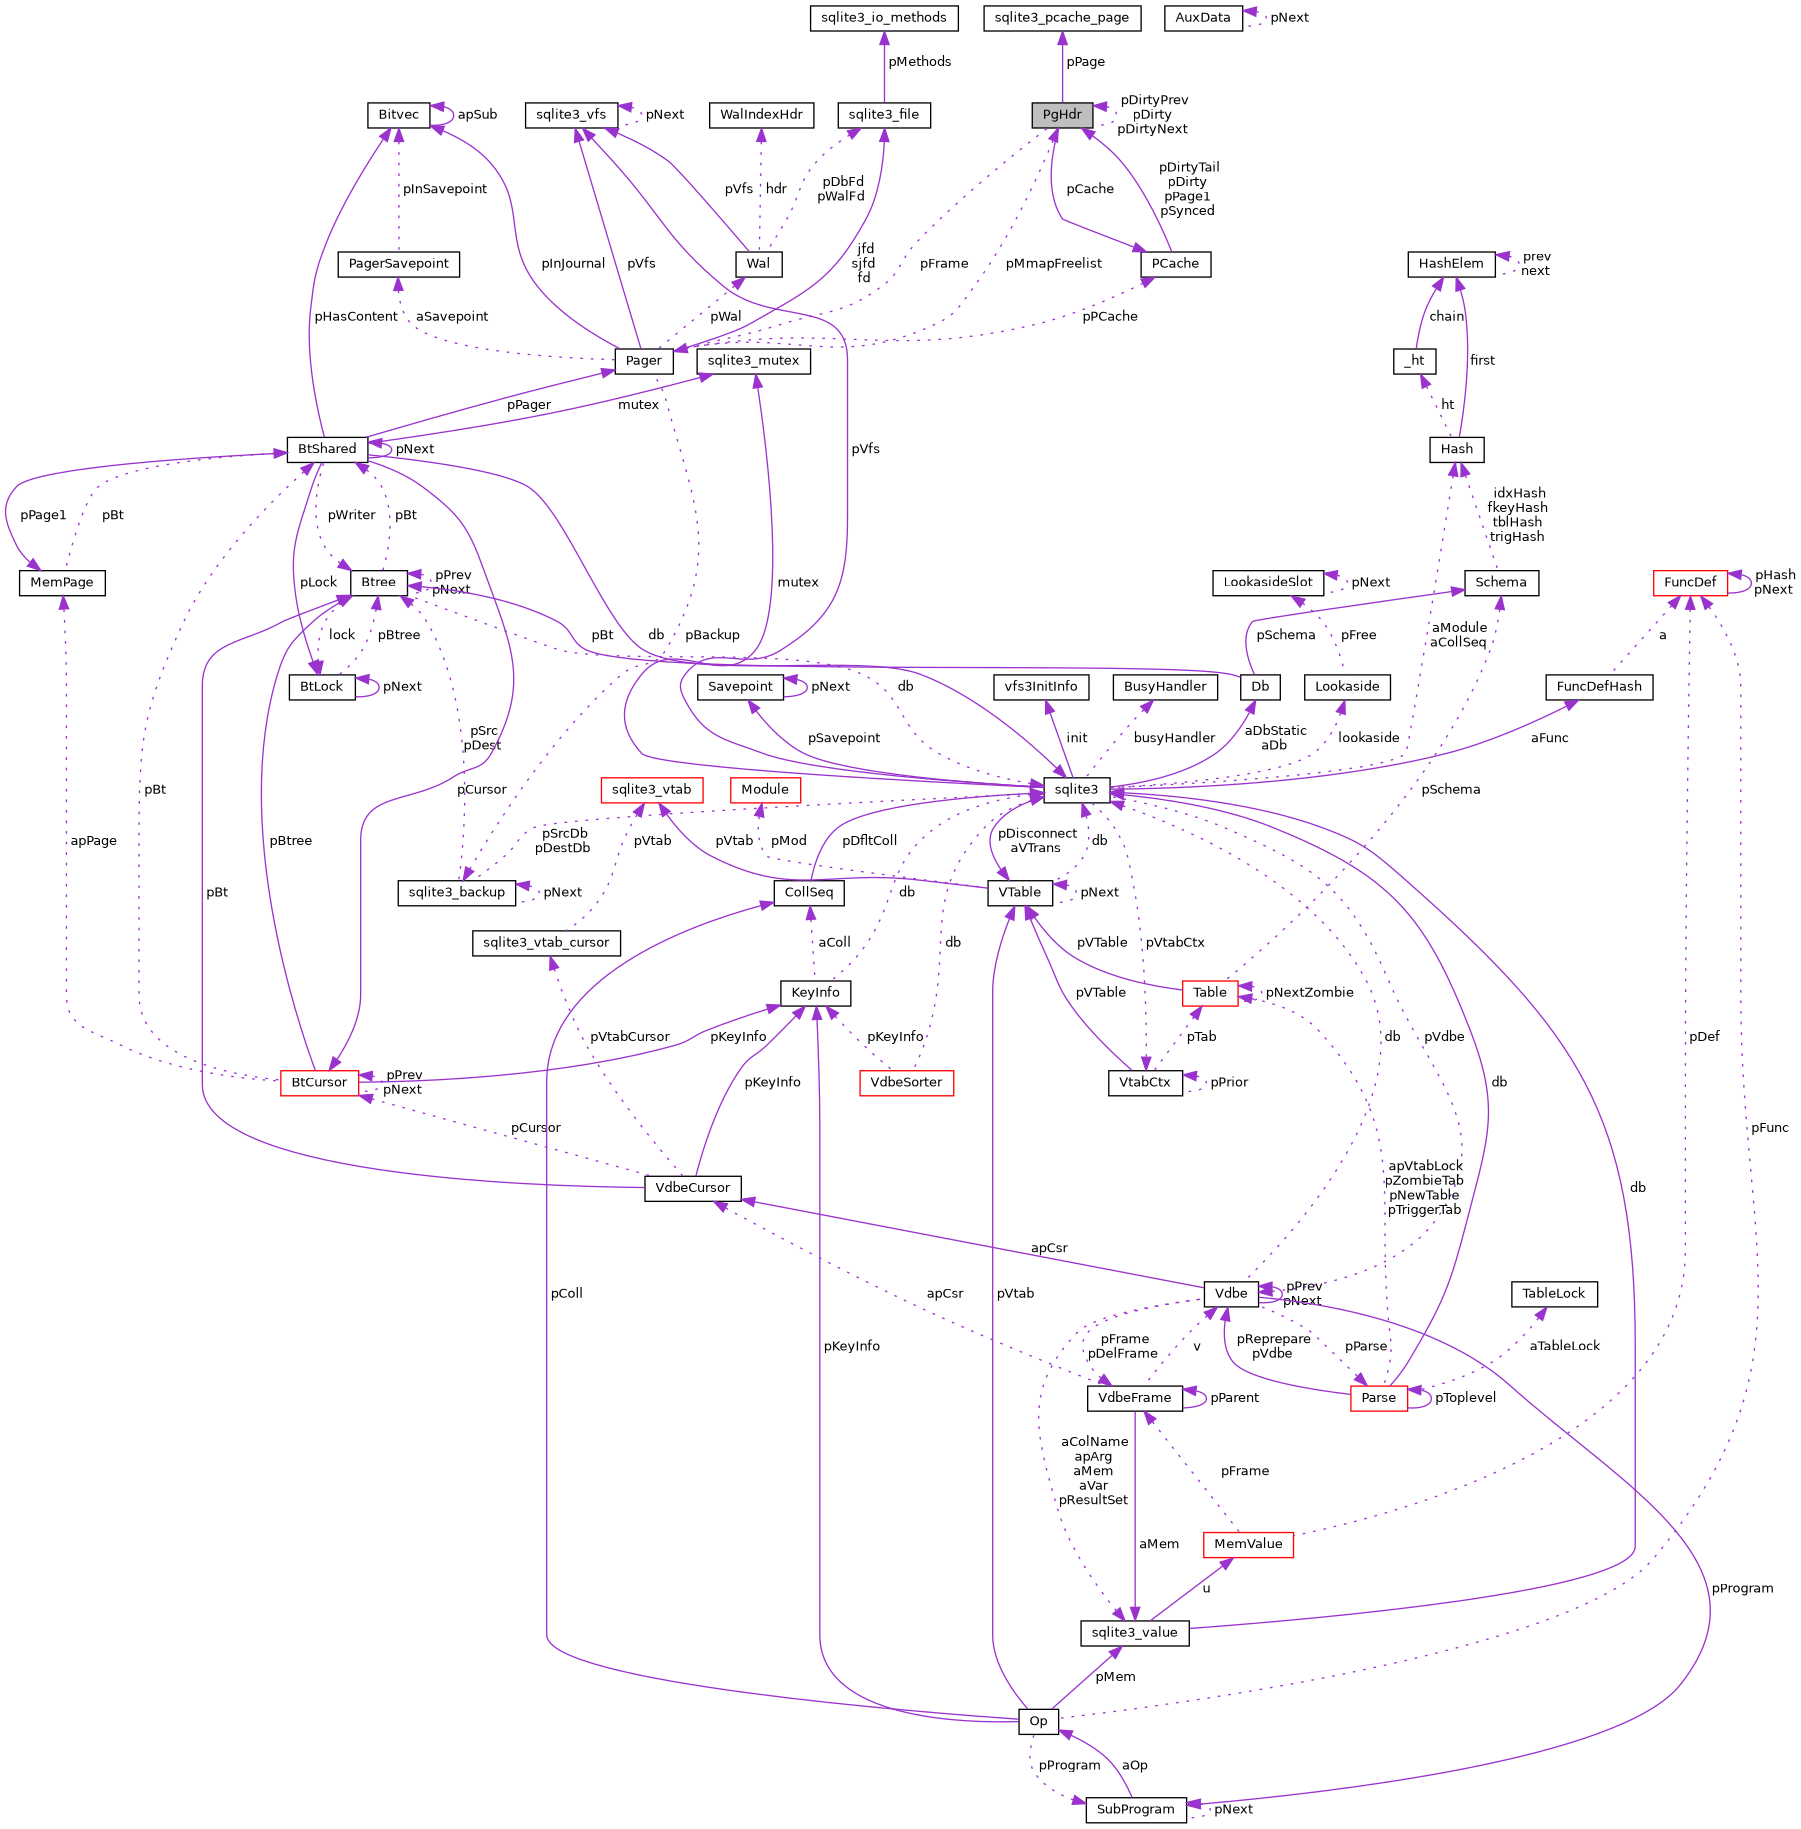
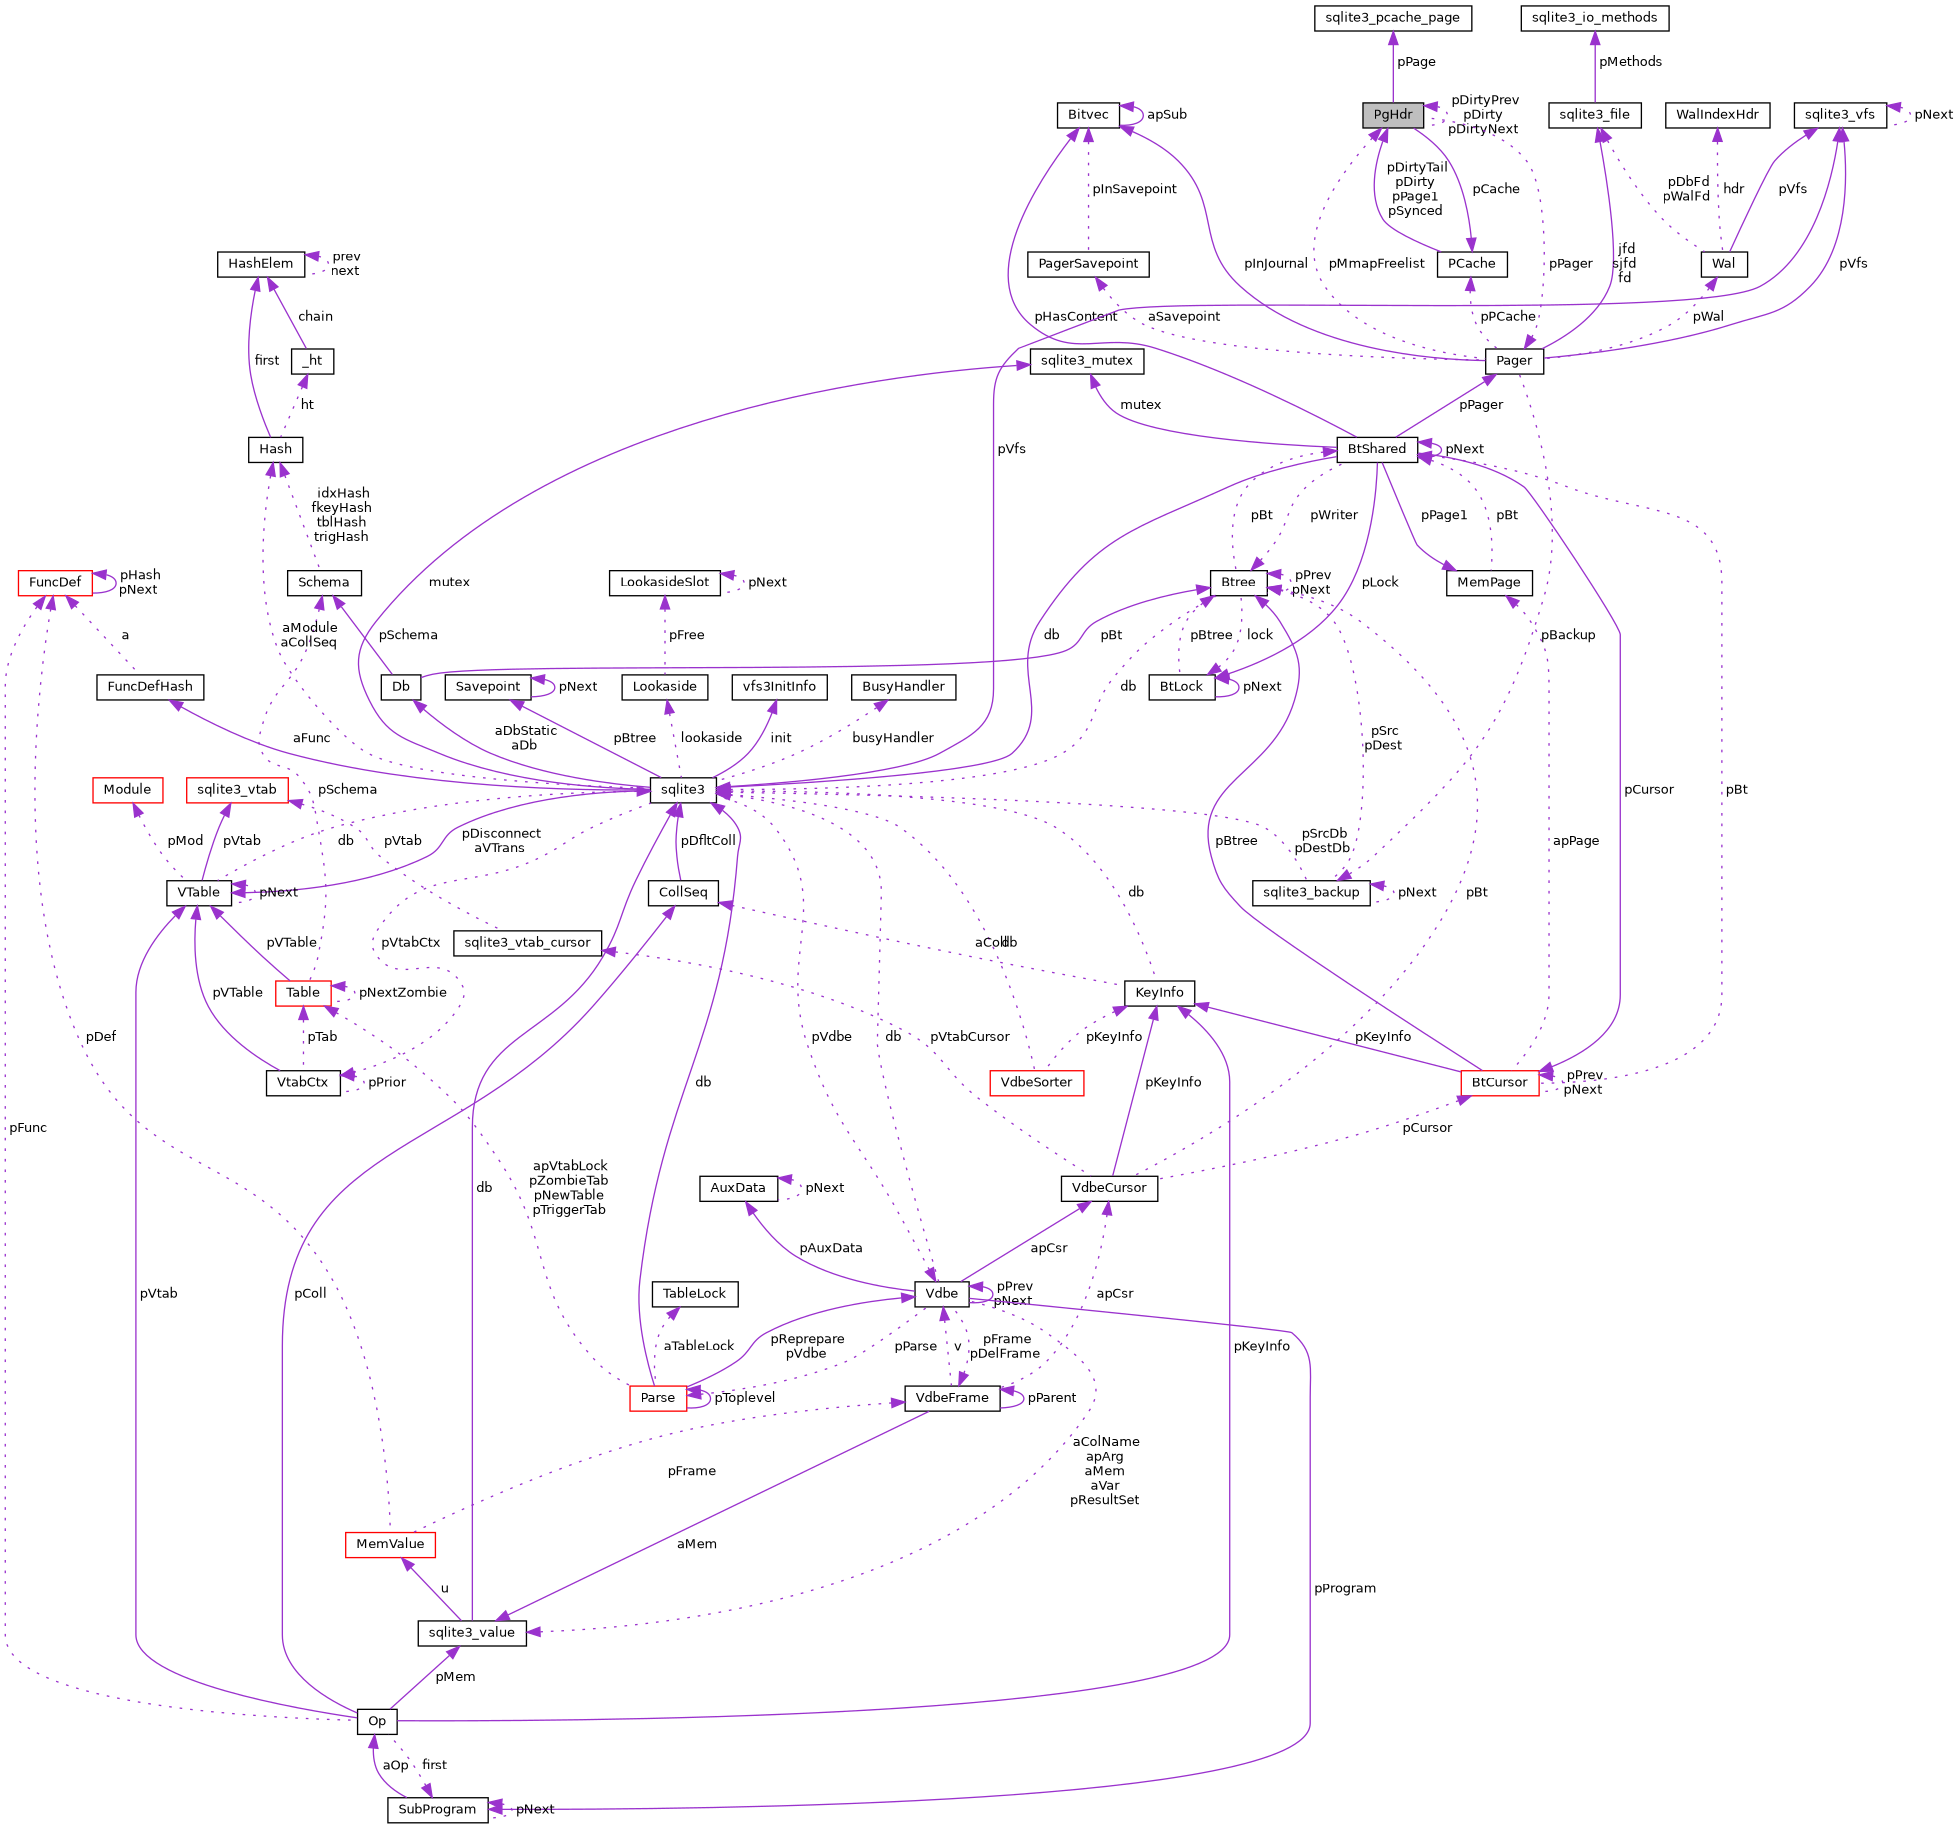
(943, 265) -> (1569, 265)
(842, 739) -> (633, 739)
(202, 1037) -> (1448, 907)
none -> (824, 1270)
(1069, 1766) -> (433, 1766)
